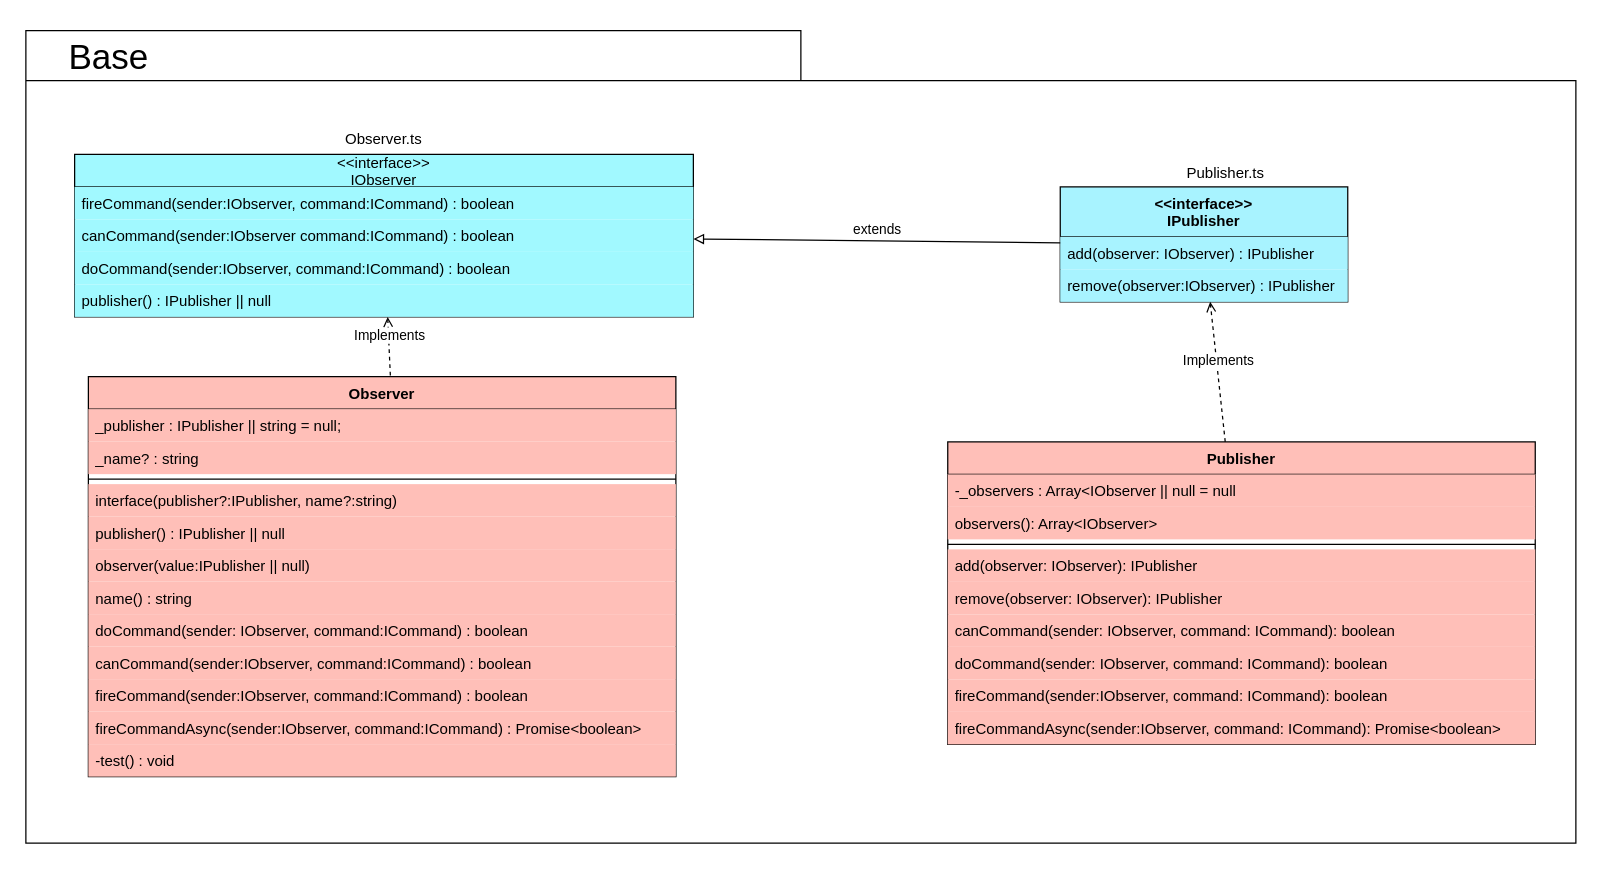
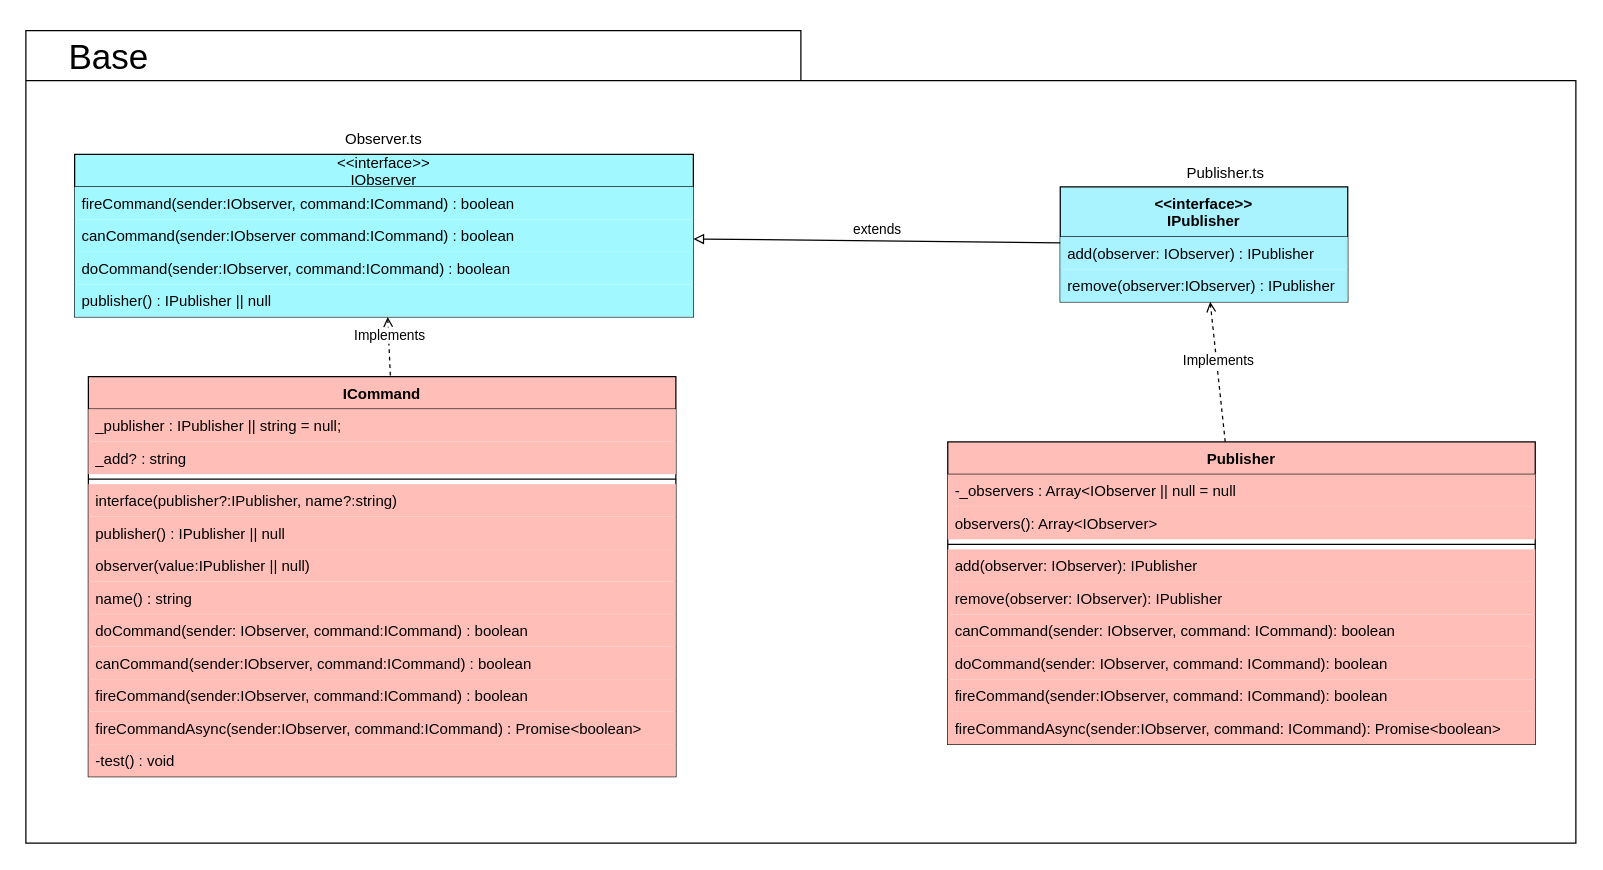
(381, 394) -> (381, 394)
(150, 459) -> (146, 459)
